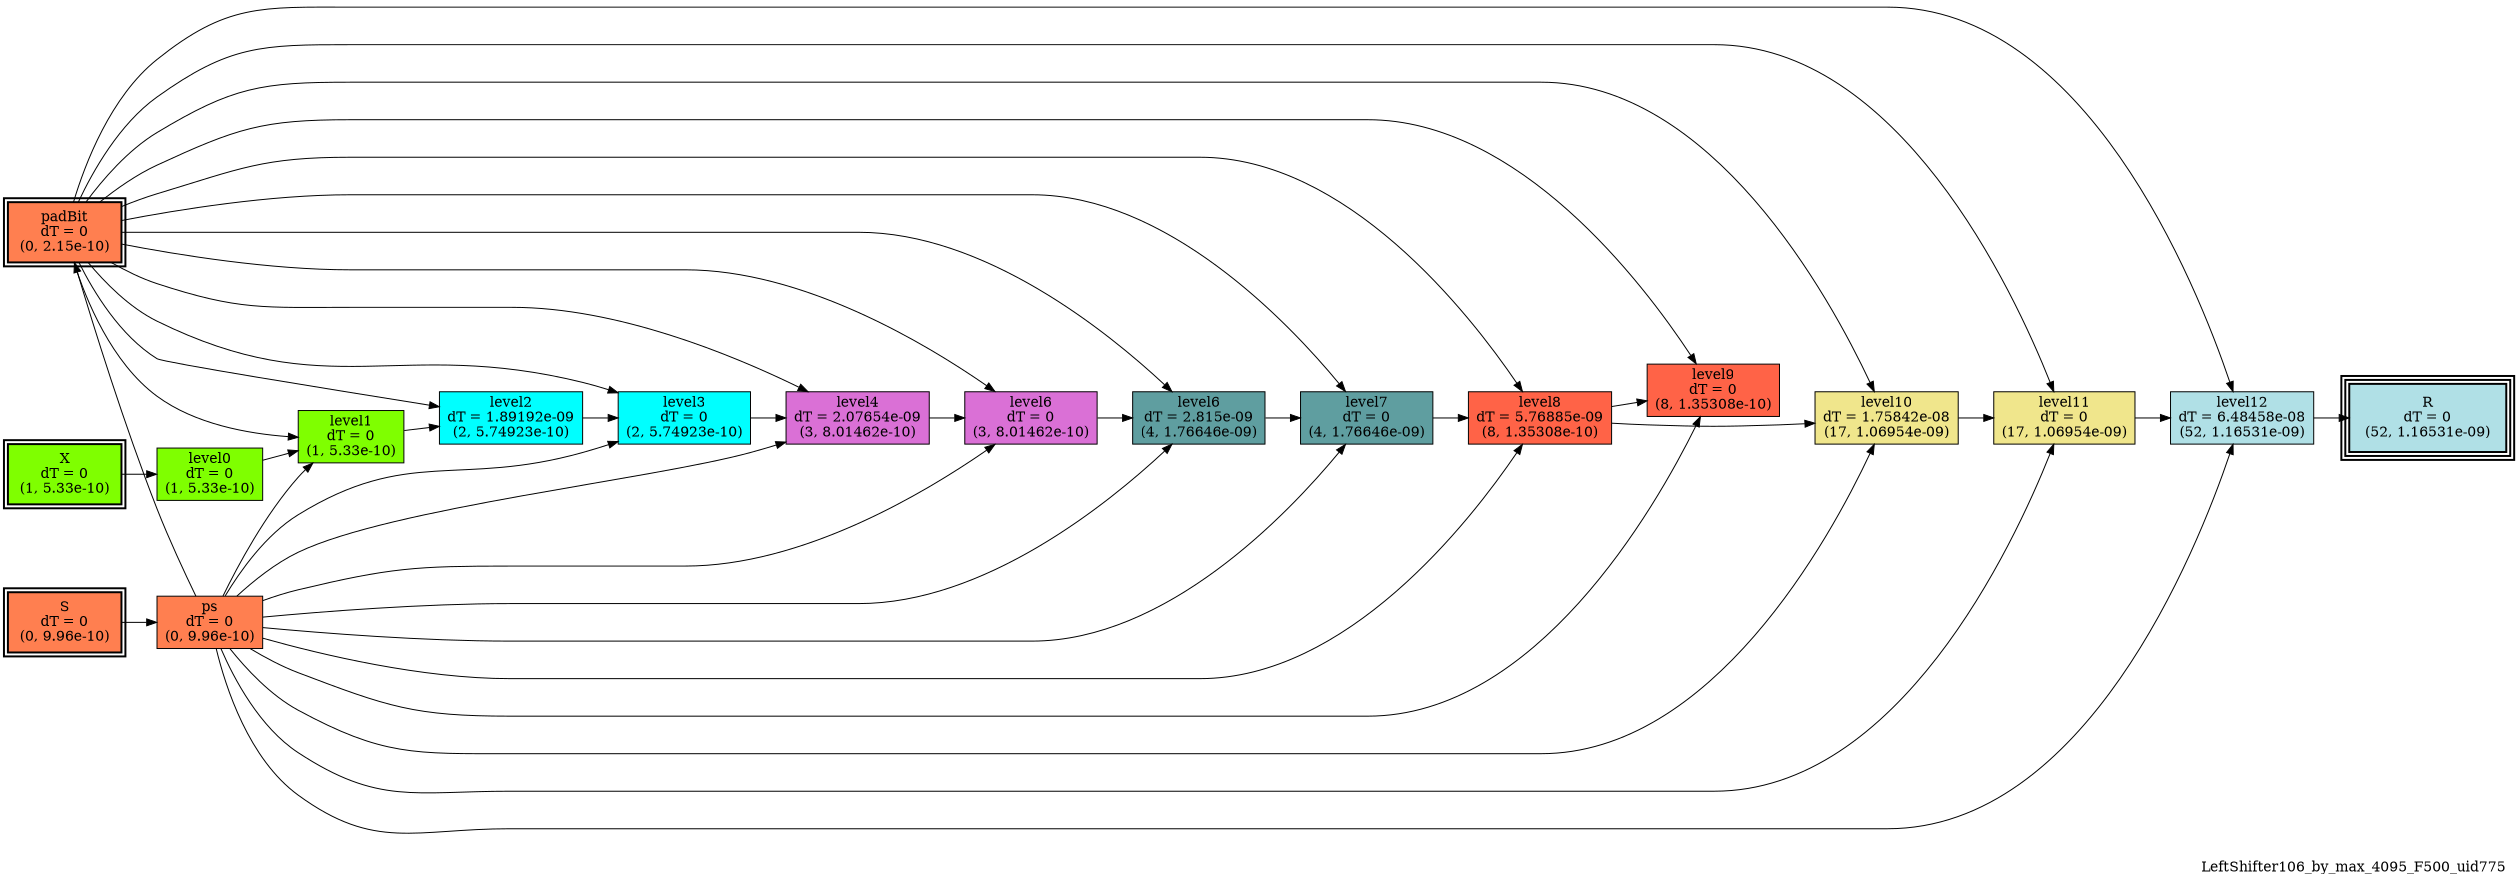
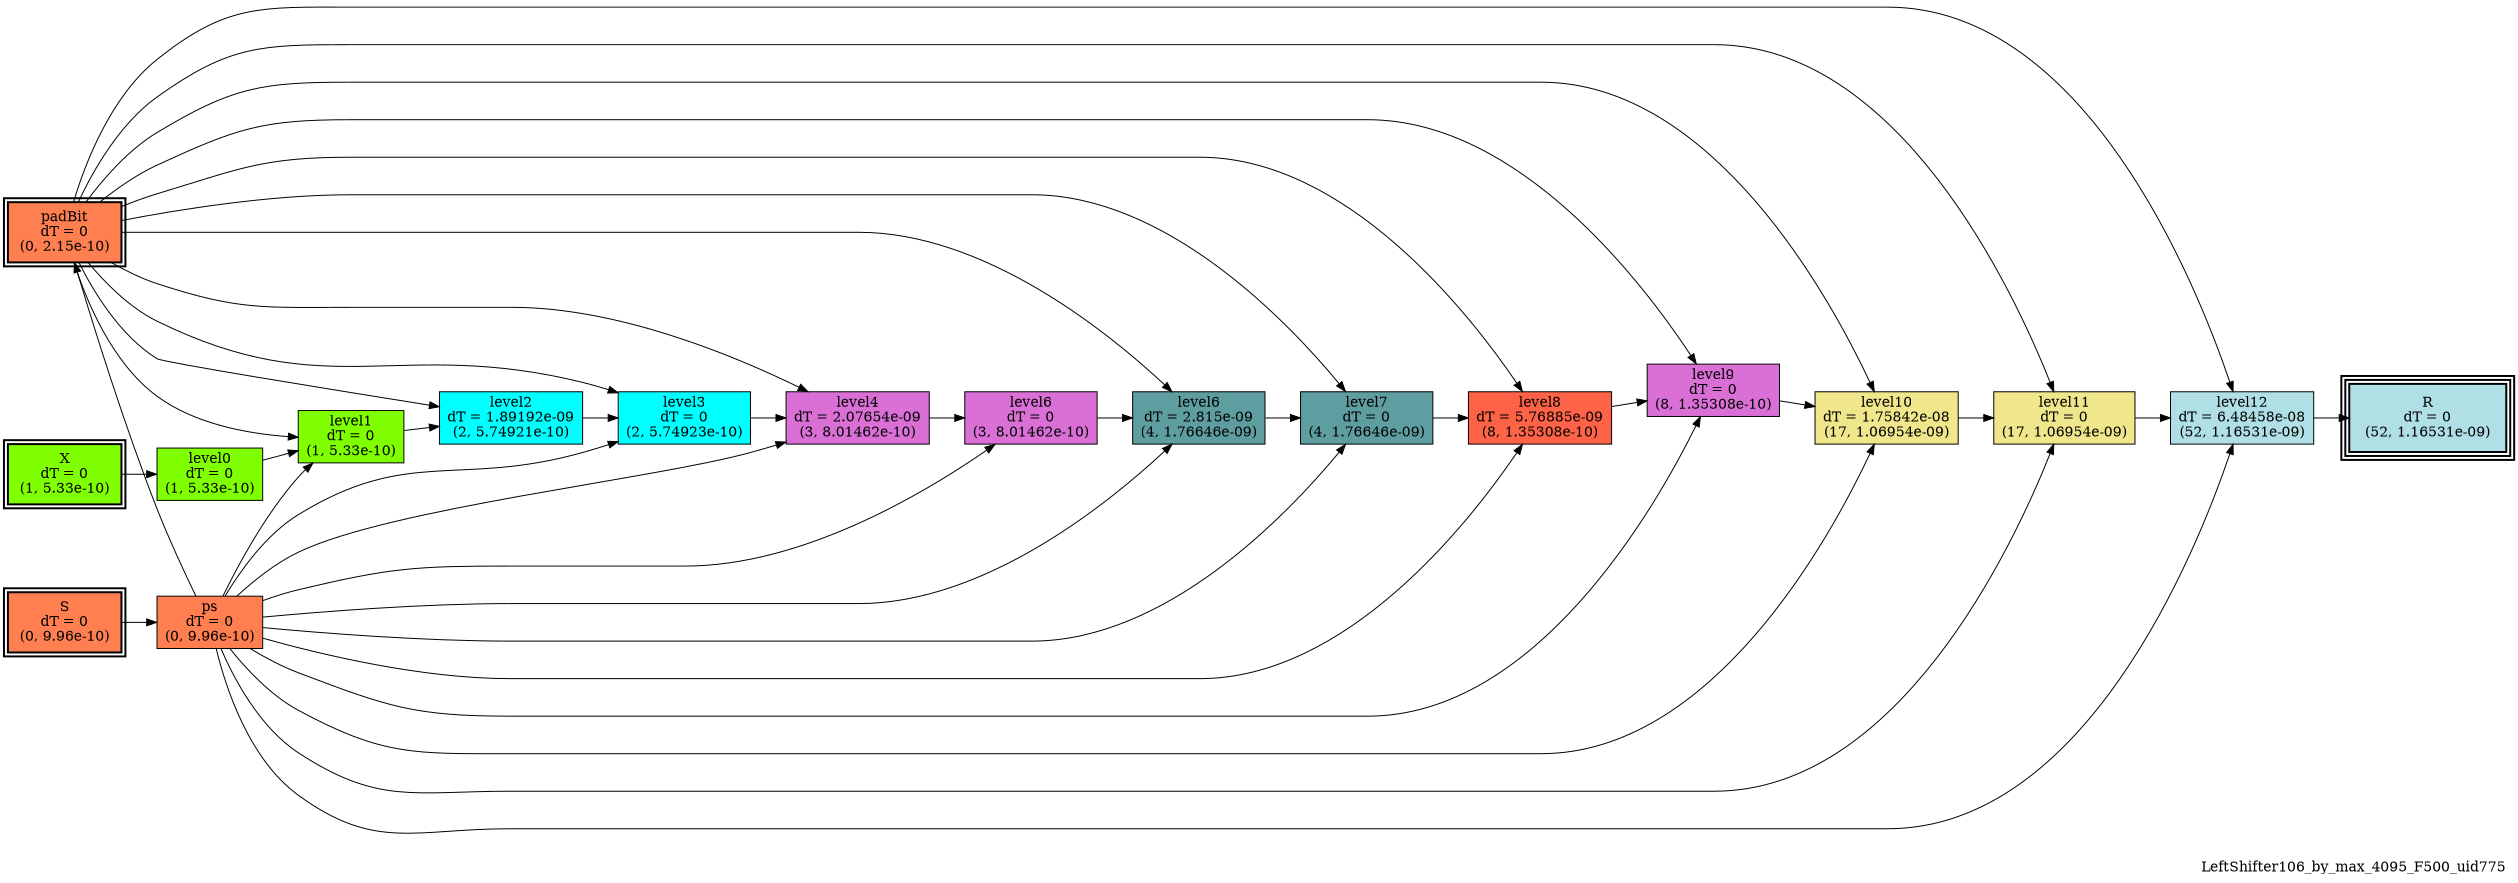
(566, 270) -> none
(1713, 390) -> (1713, 390)
(511, 418) -> (511, 418)
(1708, 426) -> (1792, 403)
